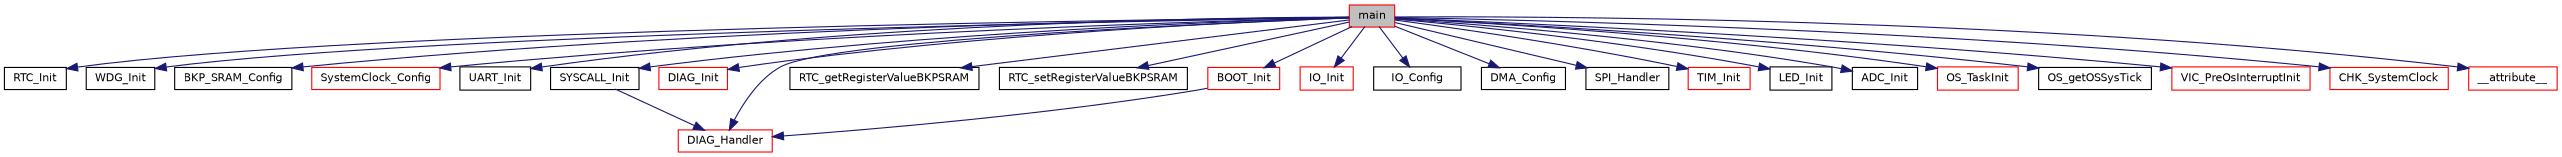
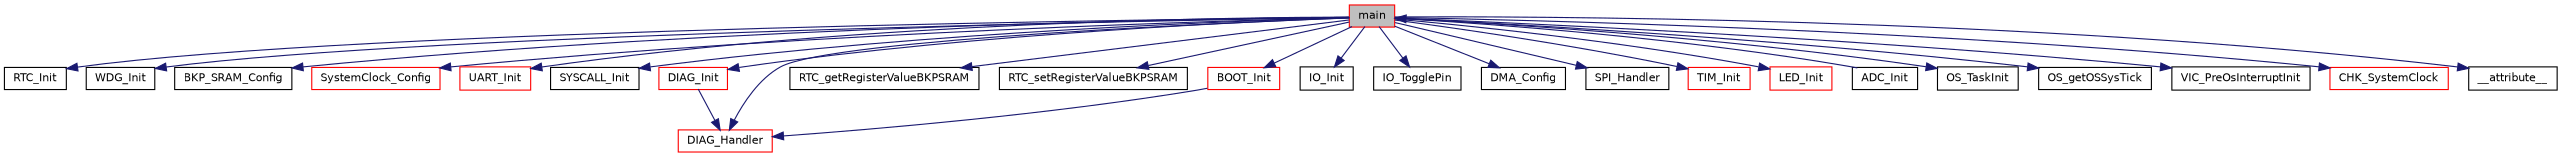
(1686, 46) -> (1632, 38)
(495, 78) -> (495, 78)
(1327, 78) -> (1327, 78)
(1417, 78) -> (1417, 78)
(1801, 78) -> (1801, 78)
(1978, 78) -> (1978, 78)
(2241, 78) -> (2241, 78)
(2513, 78) -> (2513, 78)
(655, 107) -> (707, 105)
